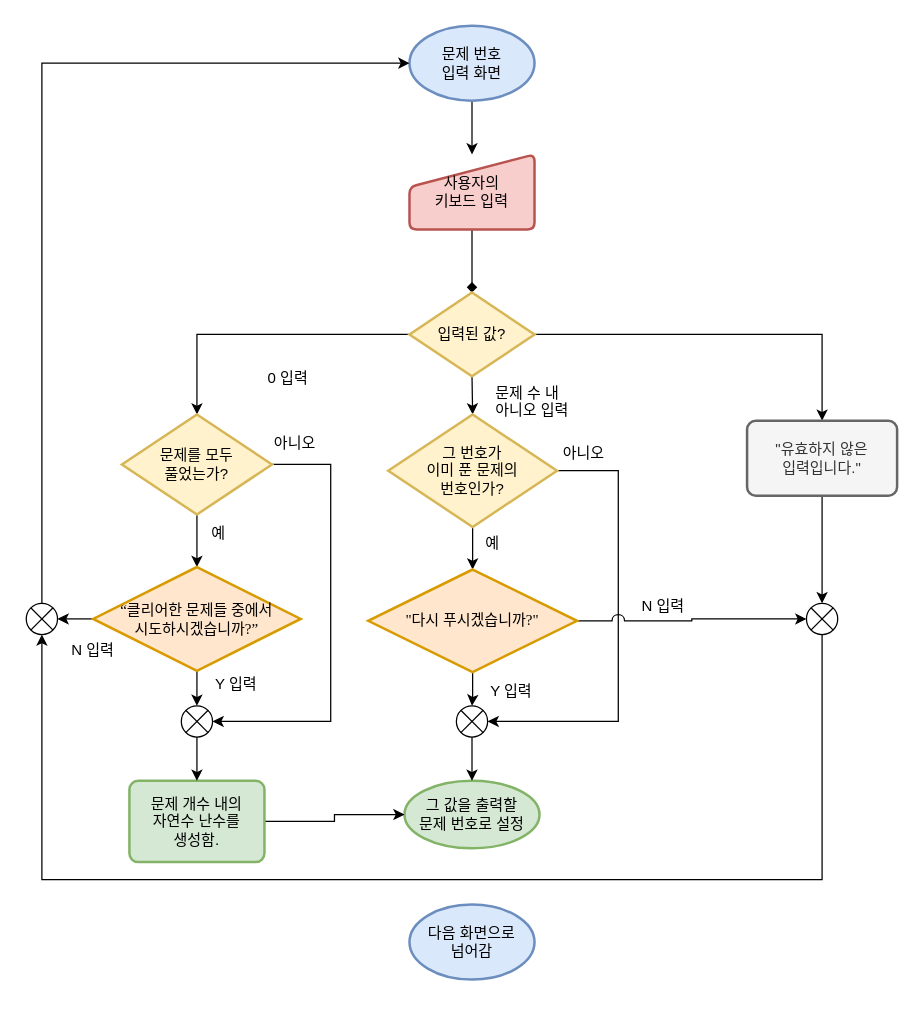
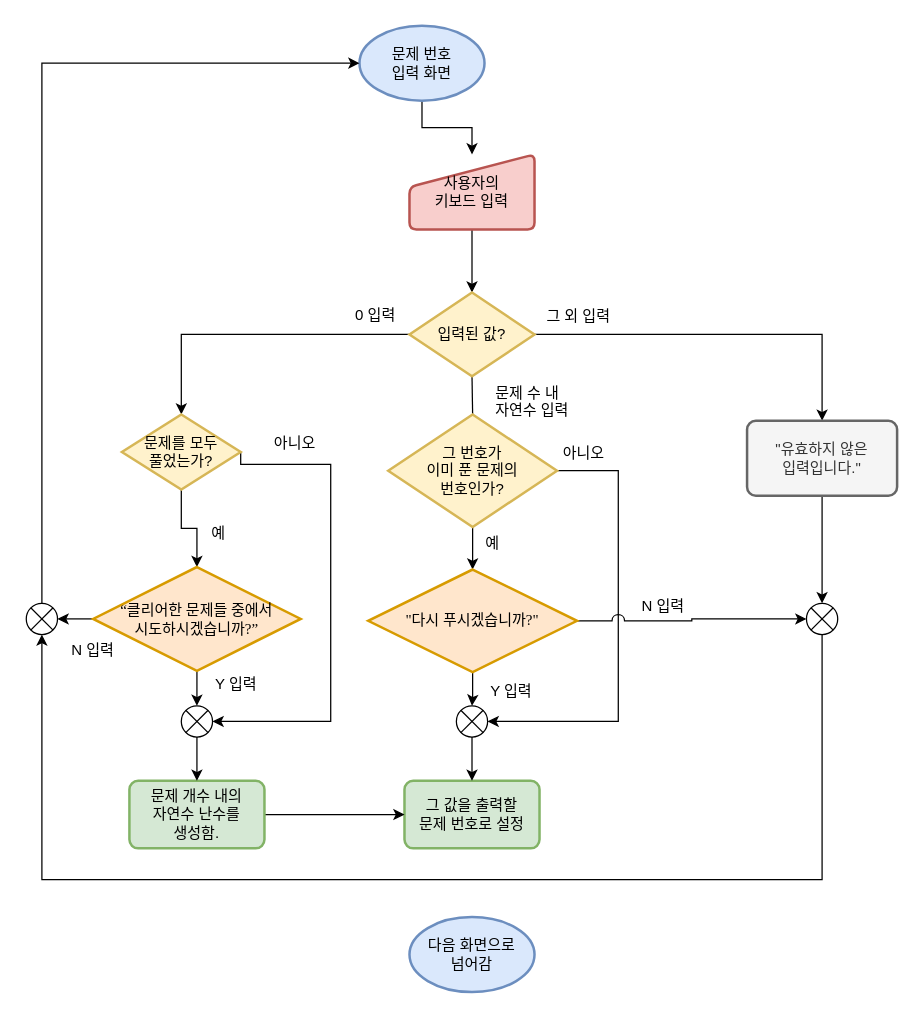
(472, 63) -> (422, 63)
(472, 282) -> (472, 283)
none -> (585, 313)
(293, 374) -> (381, 312)
(535, 402) -> (535, 402)
(472, 404) -> (472, 408)
(197, 464) -> (181, 452)
(472, 814) -> (472, 814)
(197, 821) -> (197, 814)
(472, 942) -> (472, 954)
